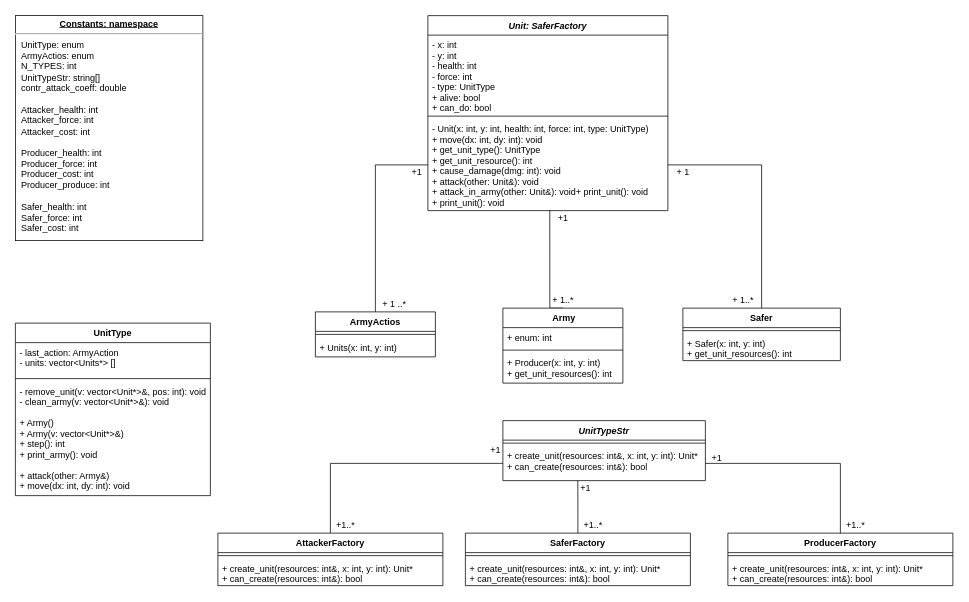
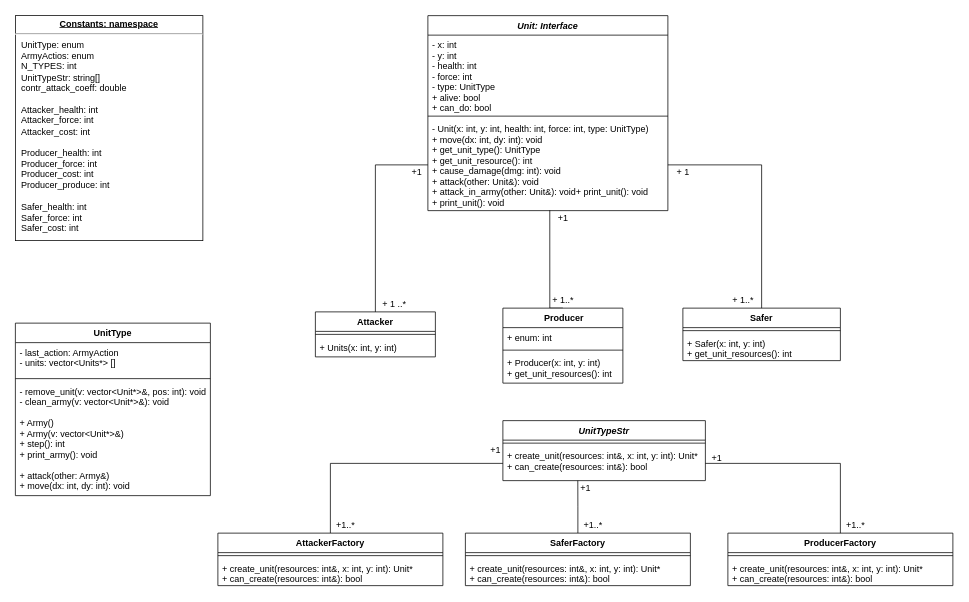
(548, 26) -> (548, 26)
(563, 318) -> (563, 318)
(375, 322) -> (375, 322)
